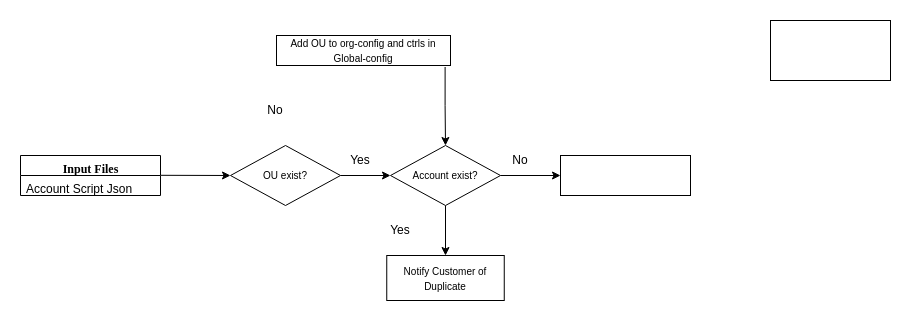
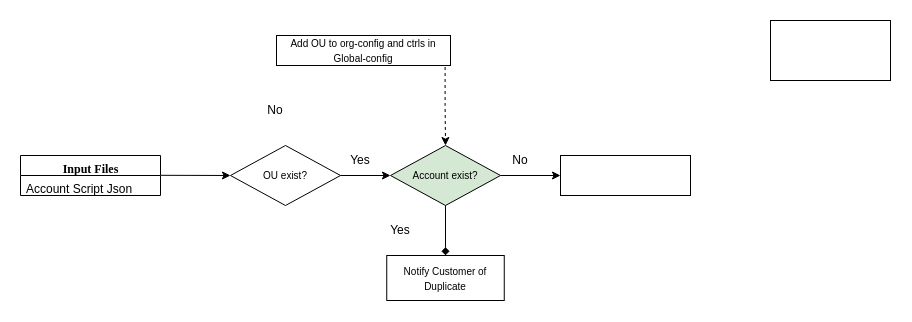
(445, 103) -> (445, 103)
(446, 176) -> (446, 176)
(446, 247) -> (446, 246)
